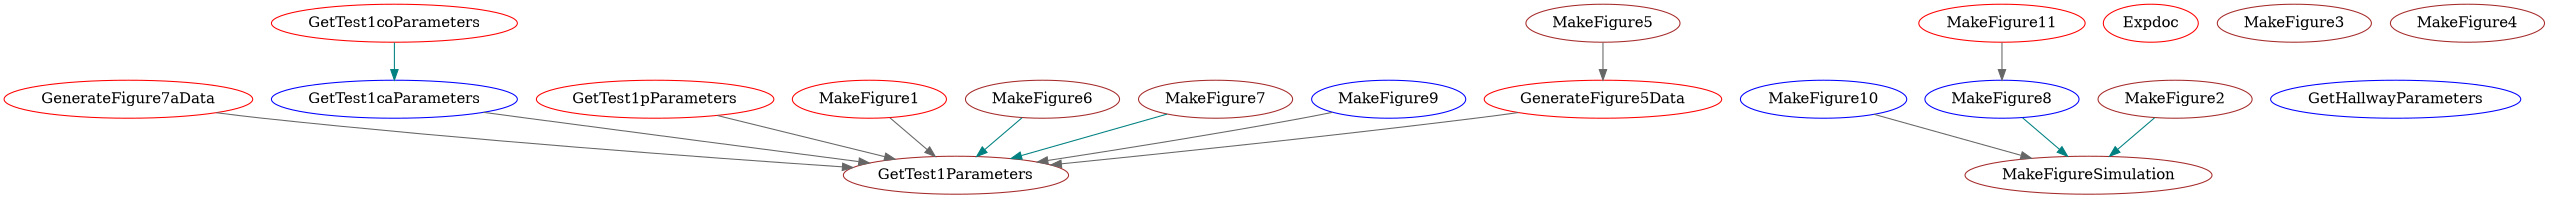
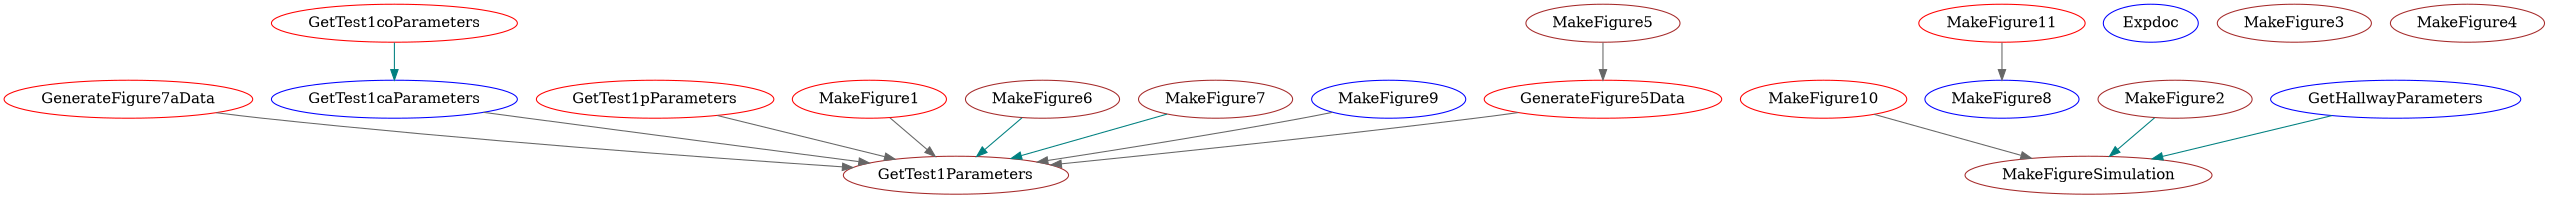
(2151, 23) -> (2151, 23)
(1824, 99) -> (1824, 99)
(2041, 134) -> (2247, 136)
